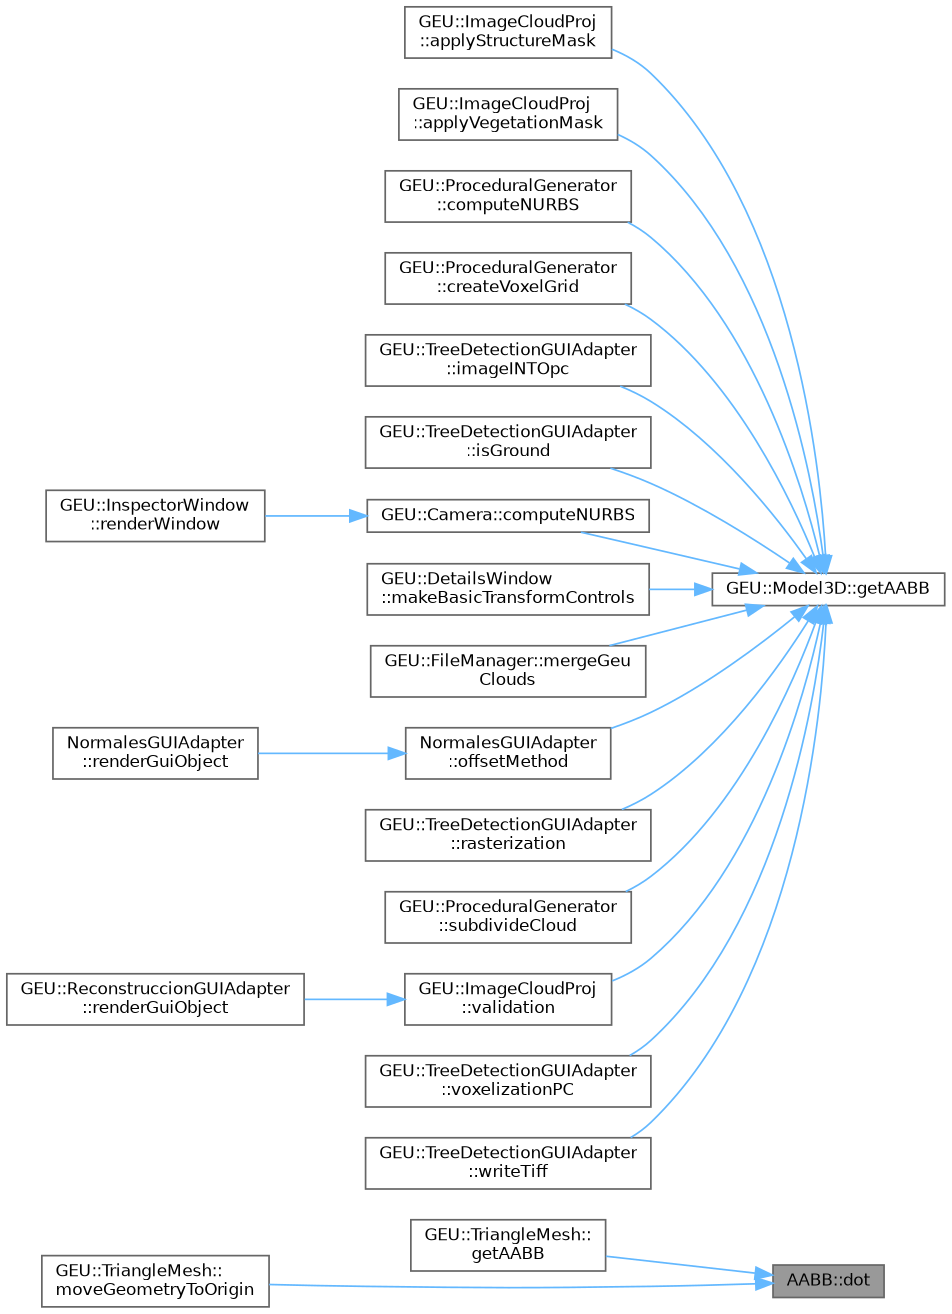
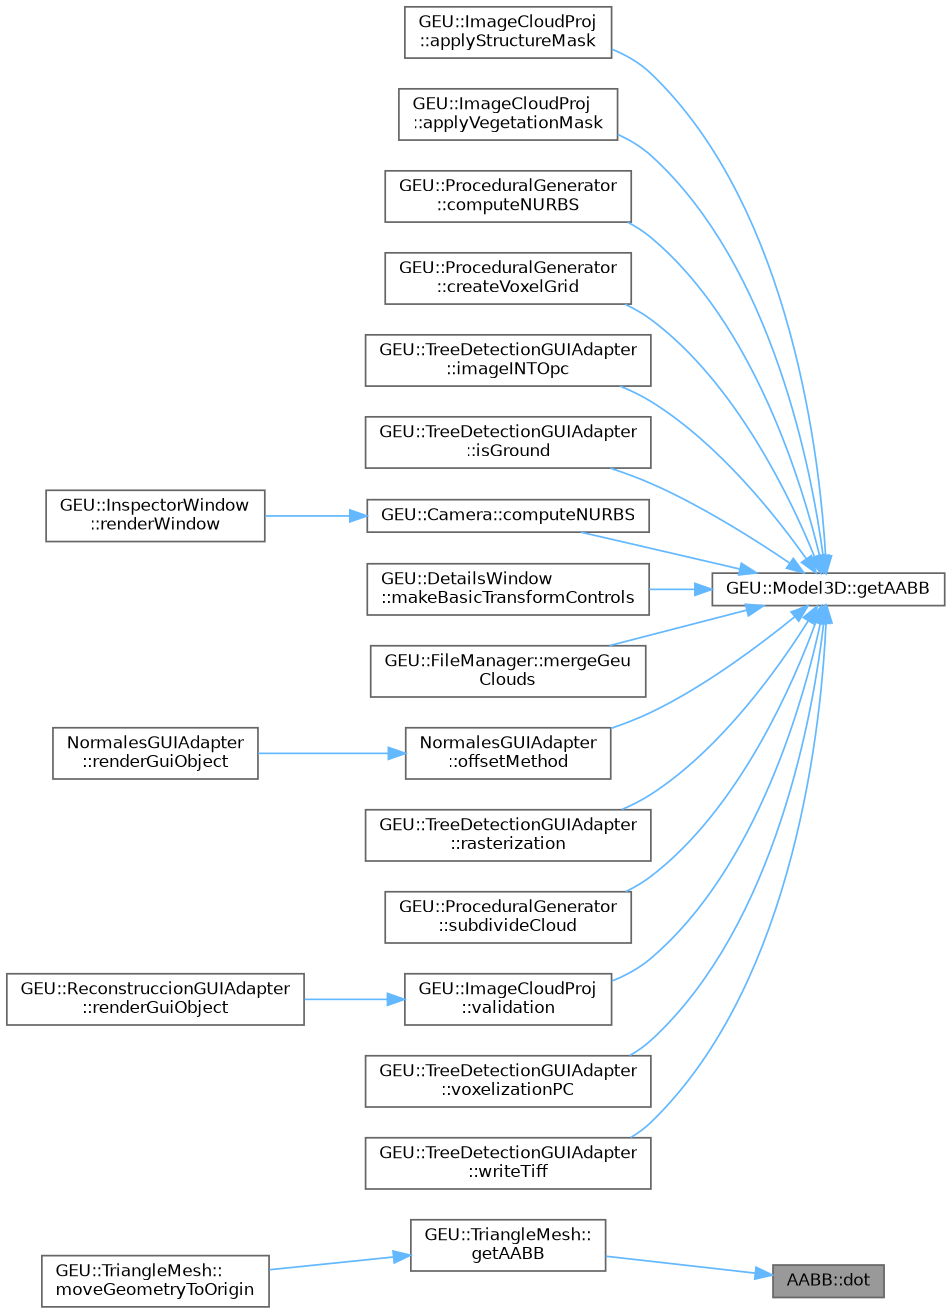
(512, 1288) -> (331, 1263)
